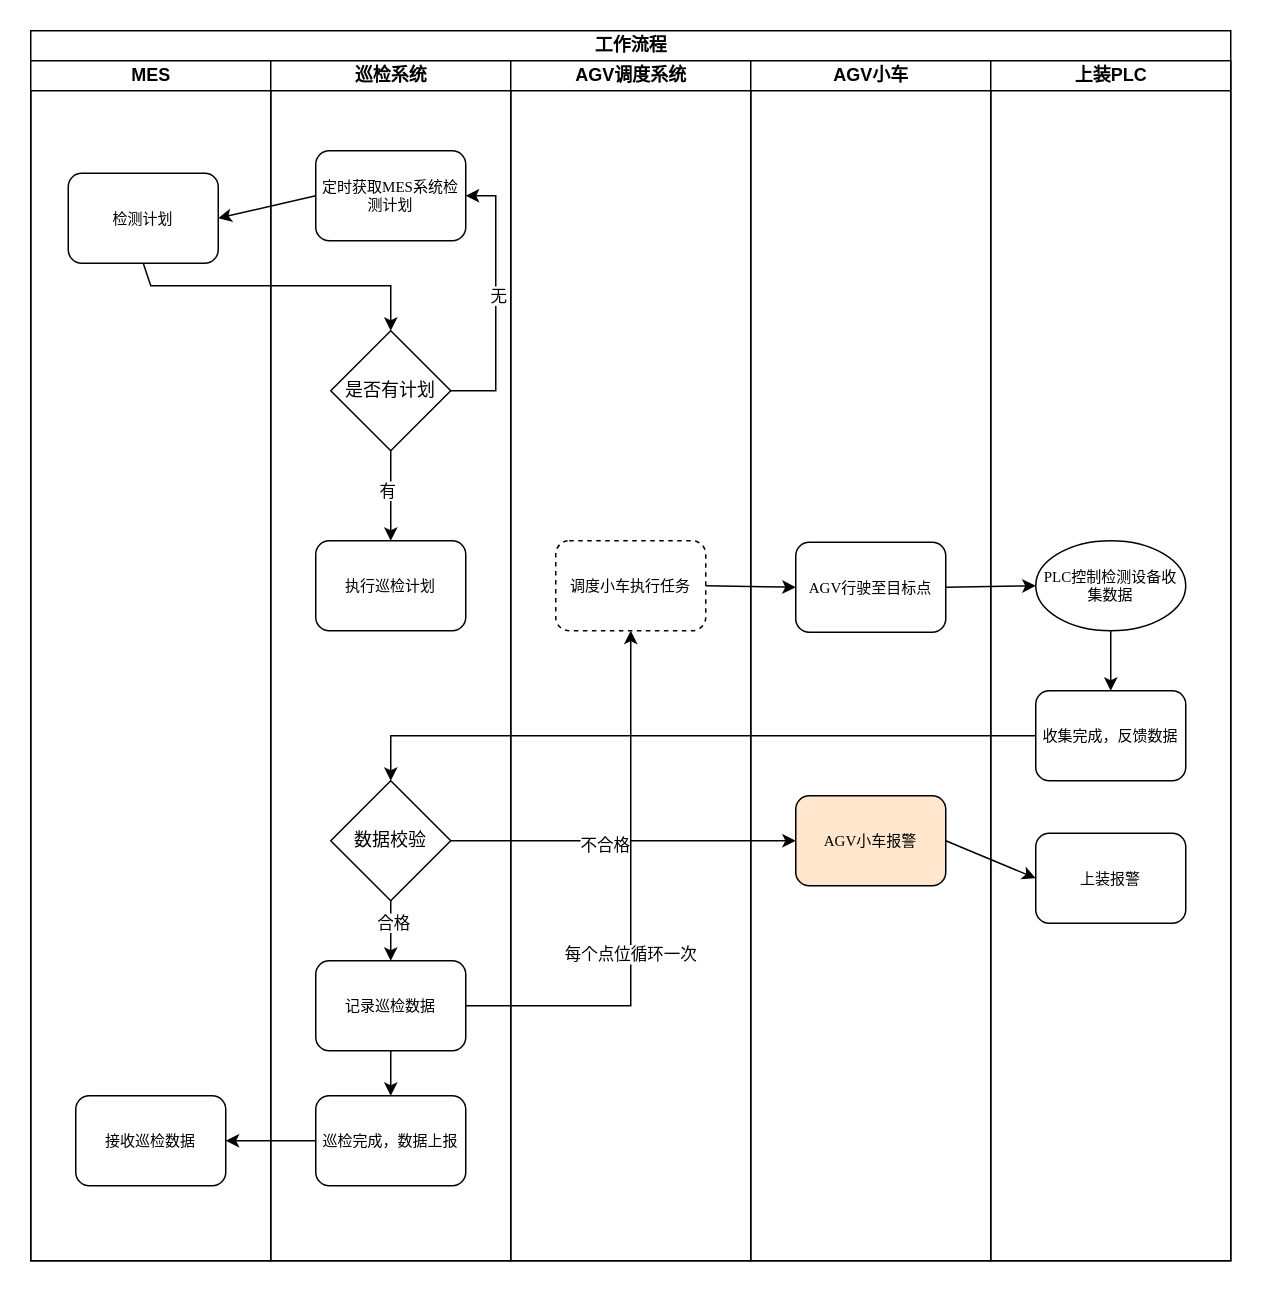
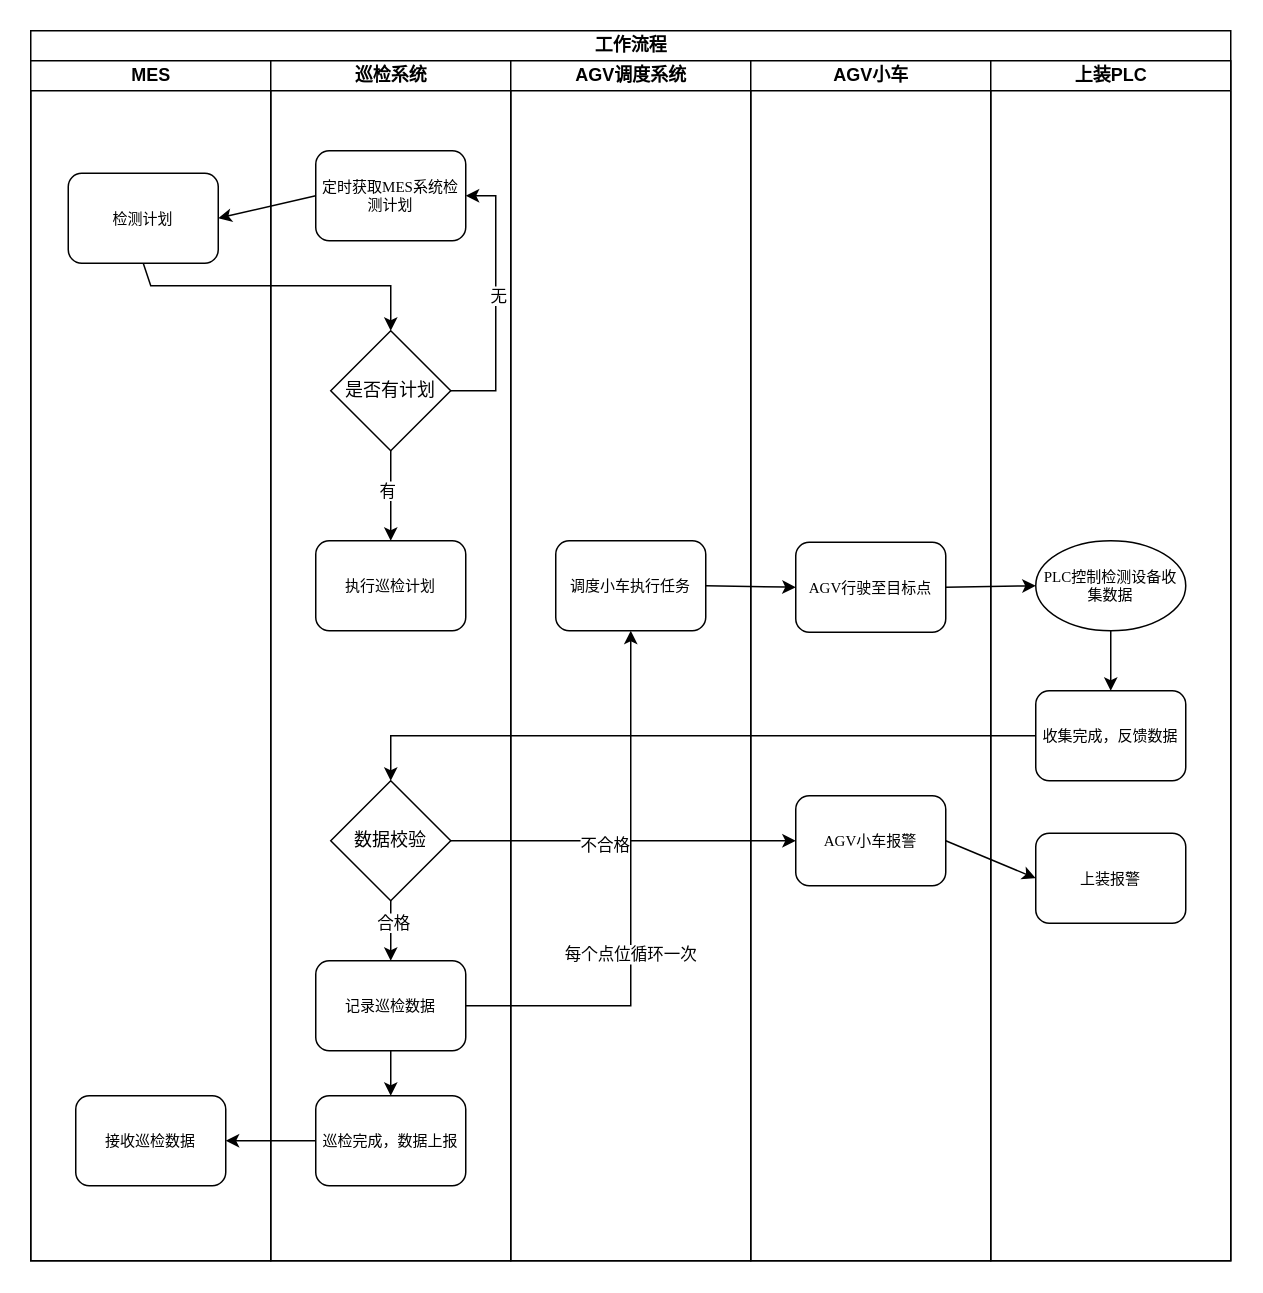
(631, 586) -> (631, 586)
(871, 841) -> (871, 841)
